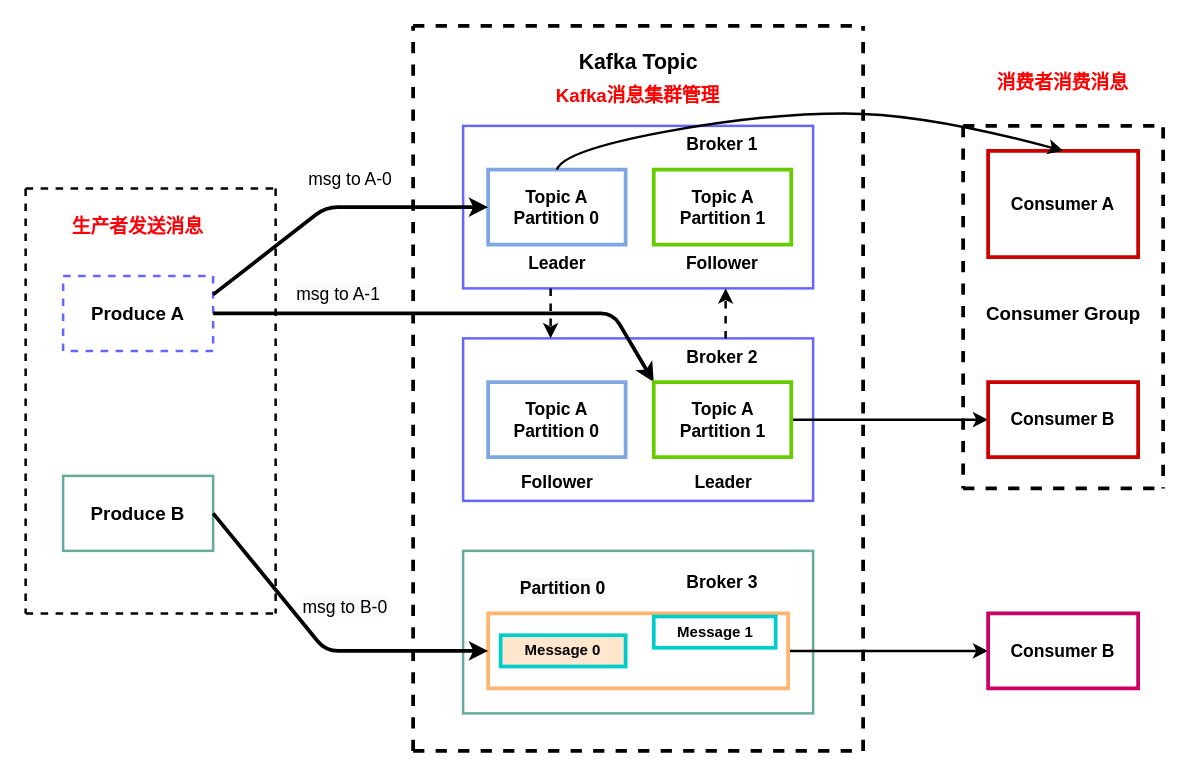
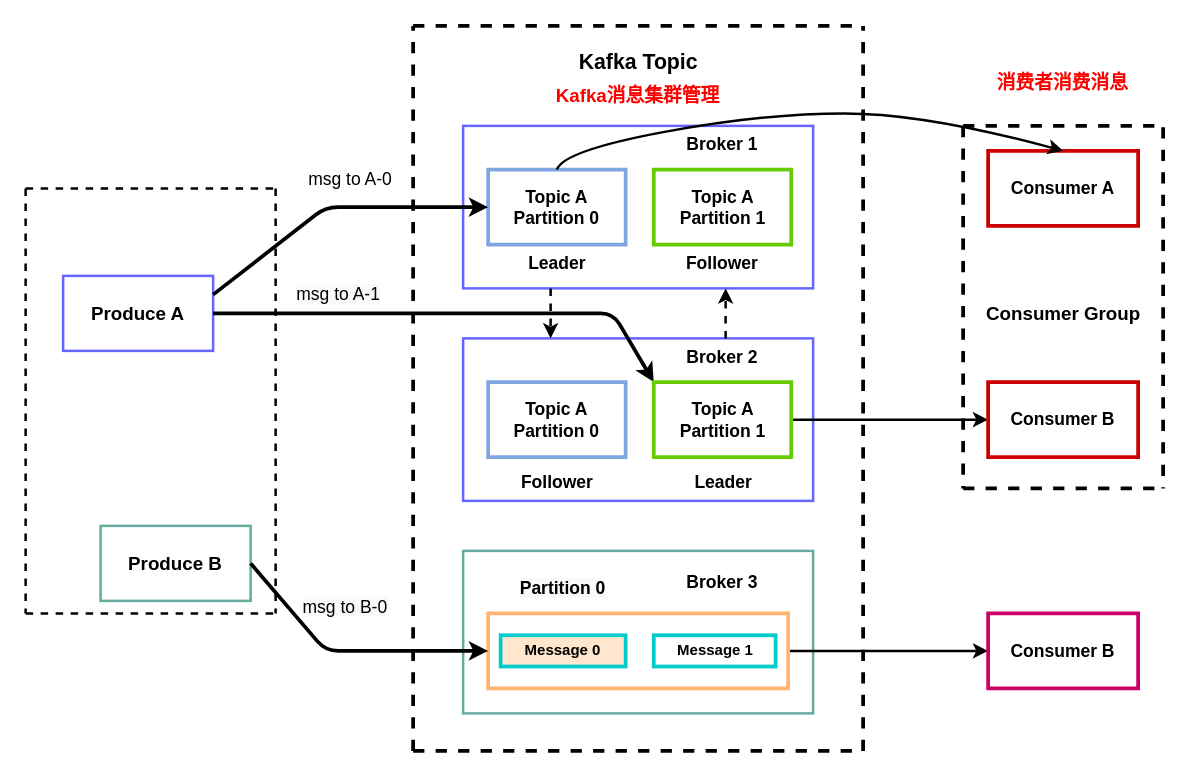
(1063, 204) -> (1063, 188)
(138, 226) -> none
(138, 313) -> (138, 313)
(138, 513) -> (176, 563)
(715, 632) -> (715, 651)
